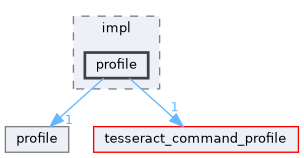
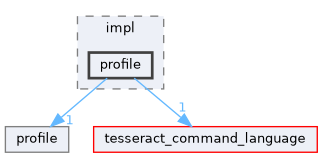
(196, 139) -> (205, 139)
